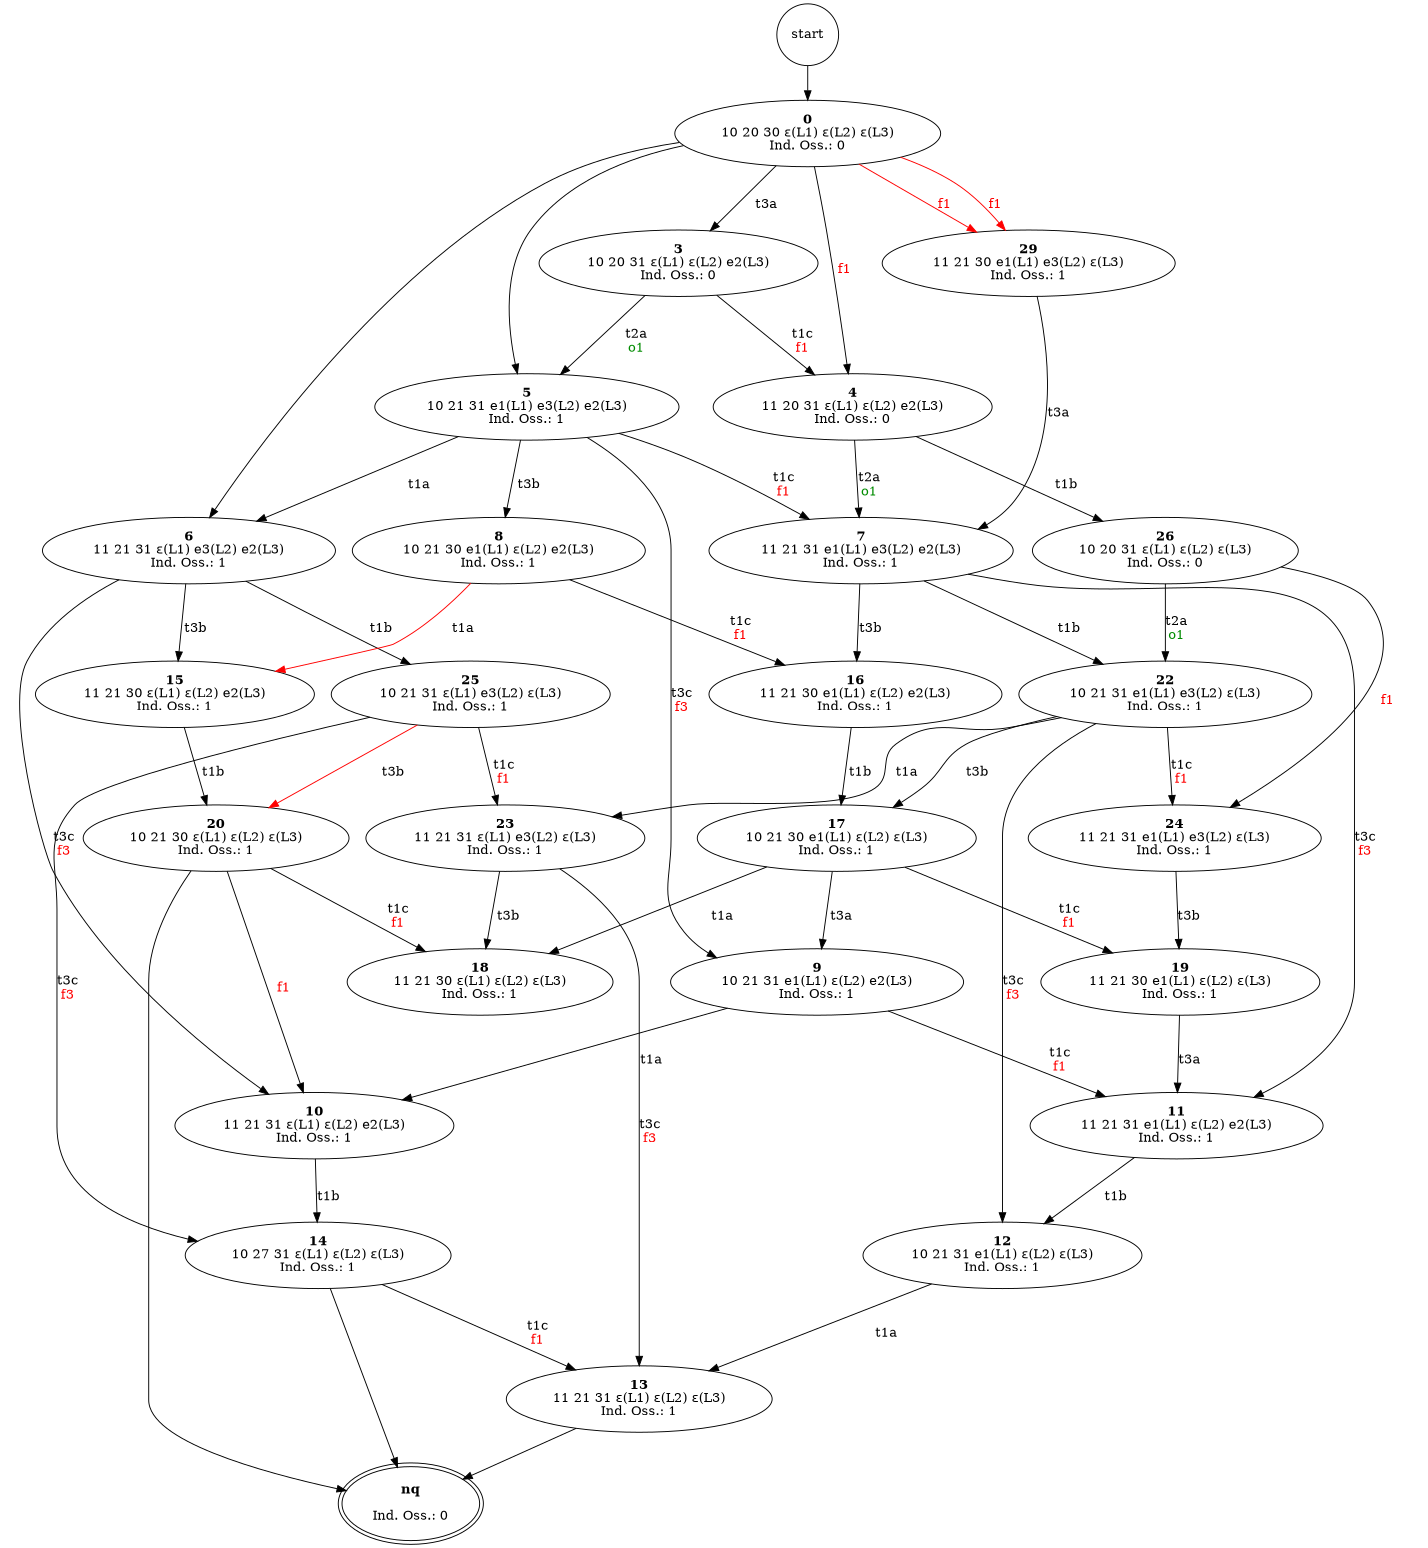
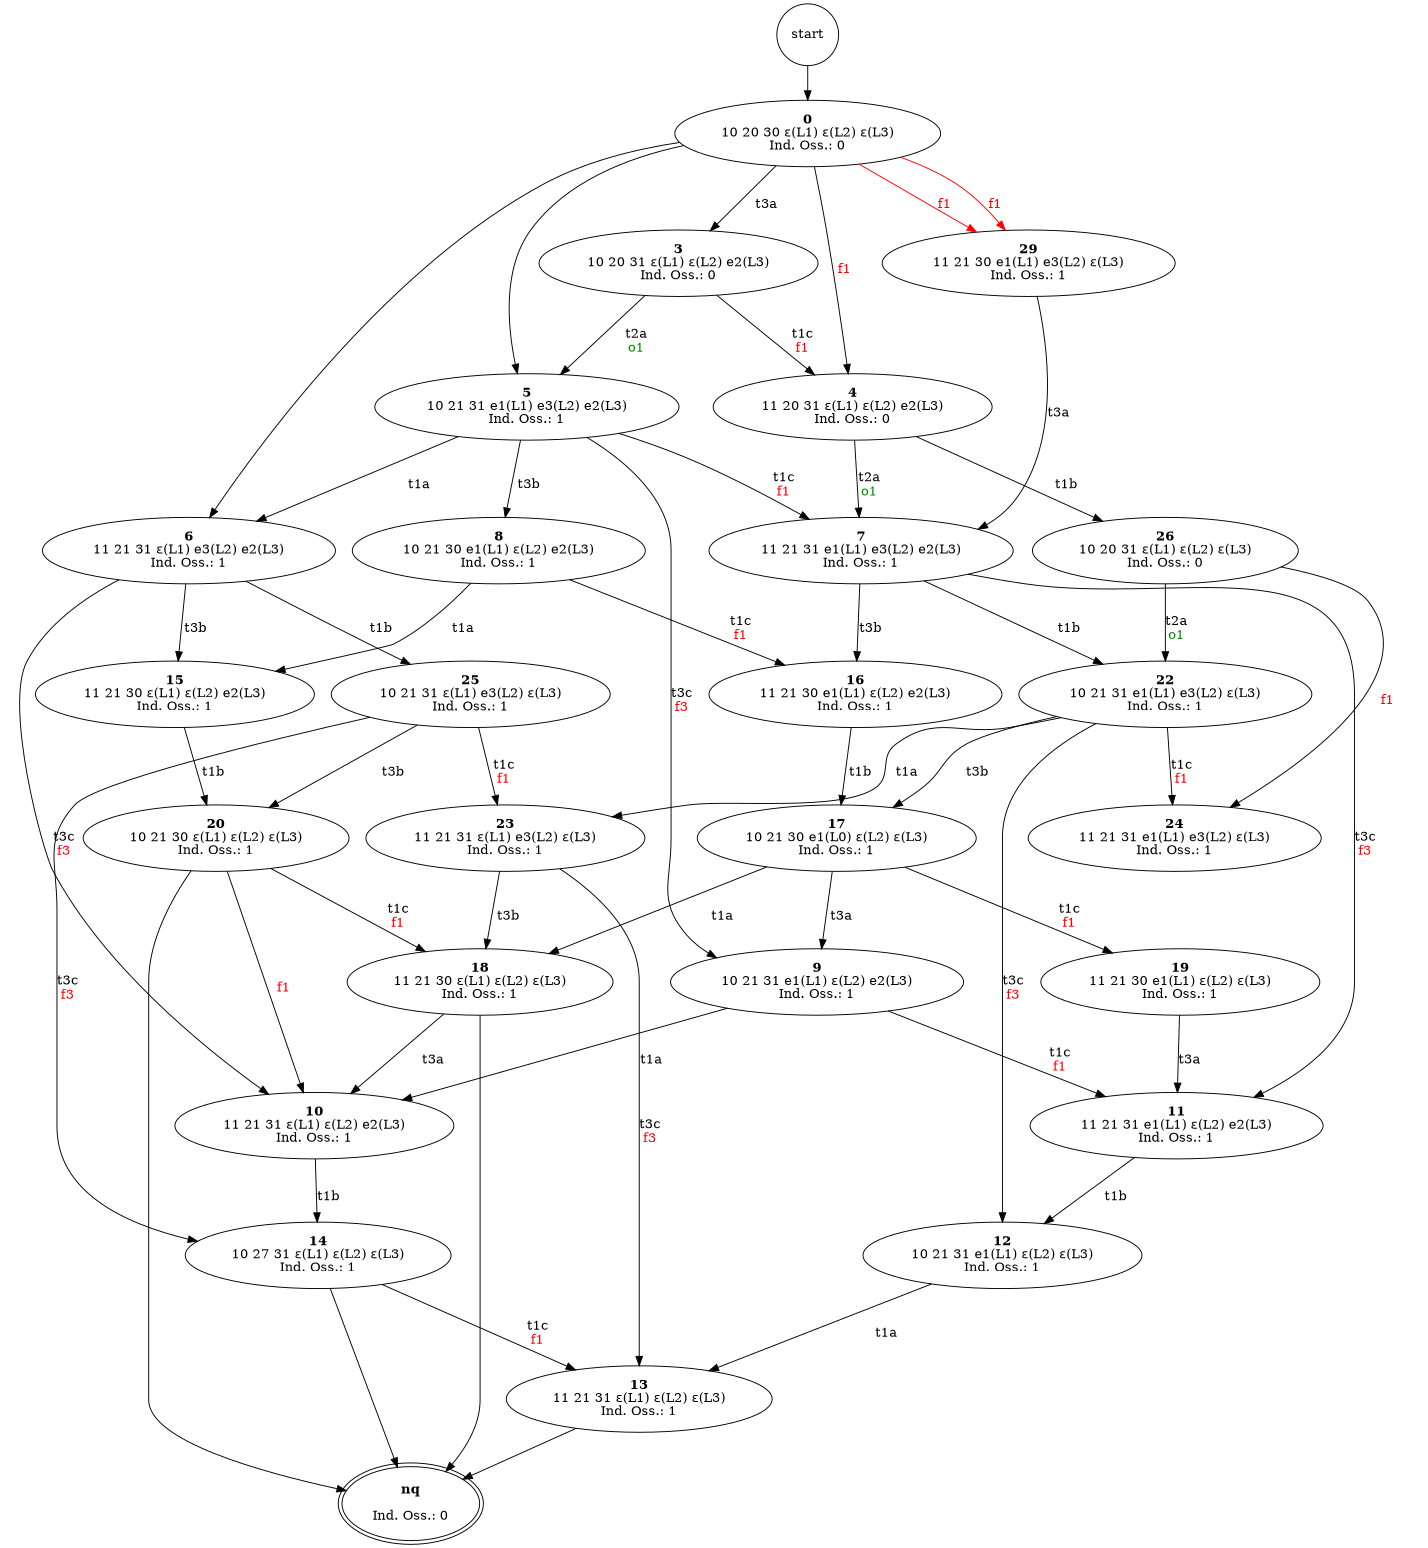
(387, 646) -> (387, 646)
(347, 764) -> (347, 764)
(837, 837) -> (837, 837)
(1177, 905) -> none
none -> (401, 1051)
none -> (480, 1244)
